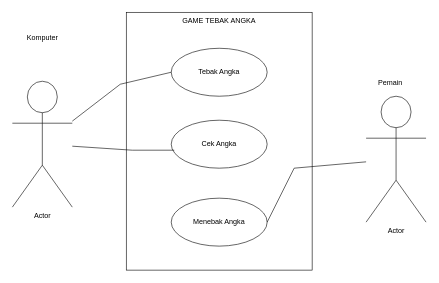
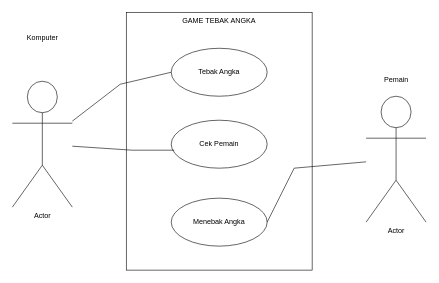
(390, 83) -> (396, 80)
(219, 144) -> (219, 144)
